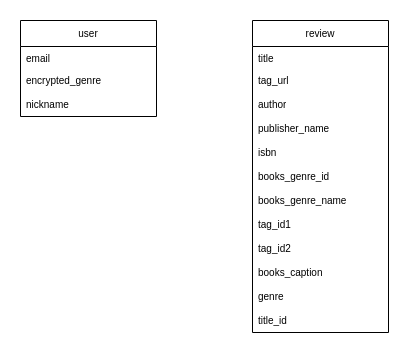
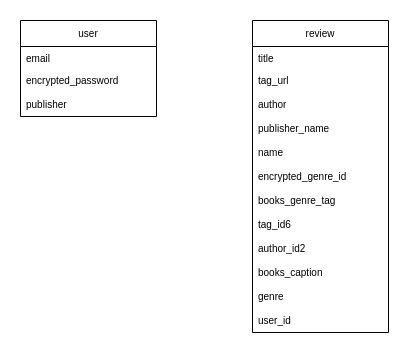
(69, 82) -> (77, 82)
(48, 106) -> (49, 106)
(268, 154) -> (270, 154)
(296, 178) -> (308, 178)
(303, 202) -> (301, 202)
(277, 226) -> (277, 226)
(277, 250) -> (285, 250)
(277, 322) -> (277, 322)
